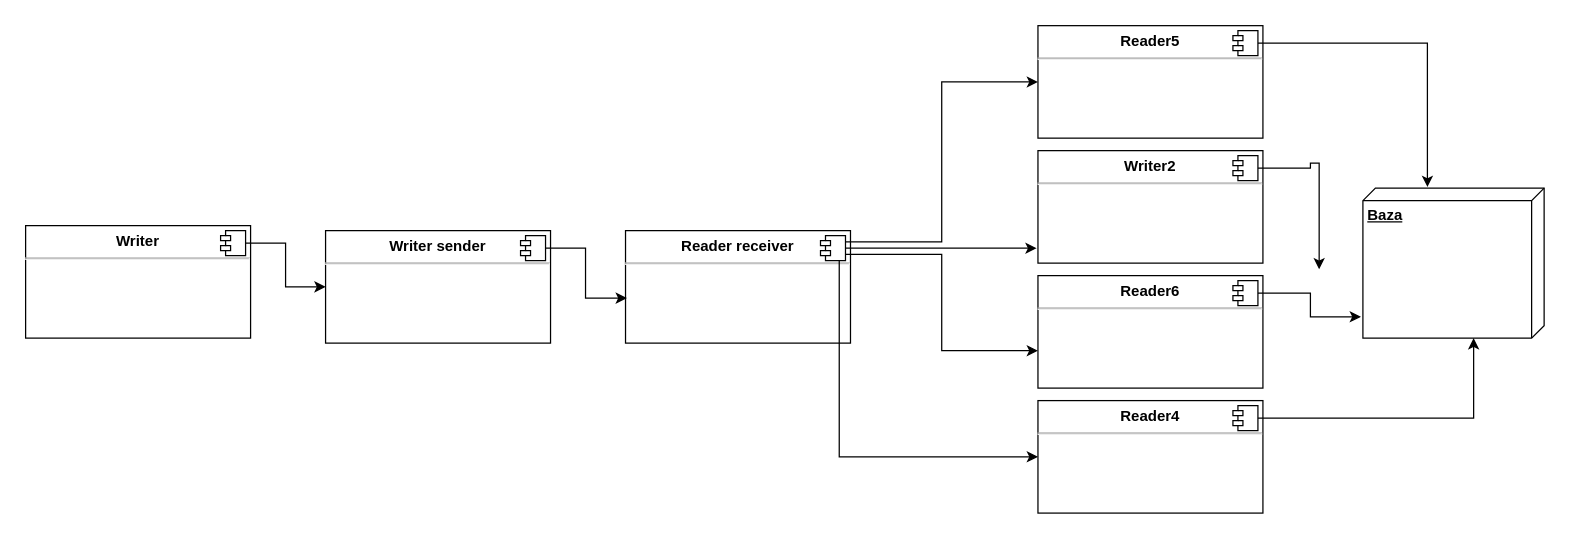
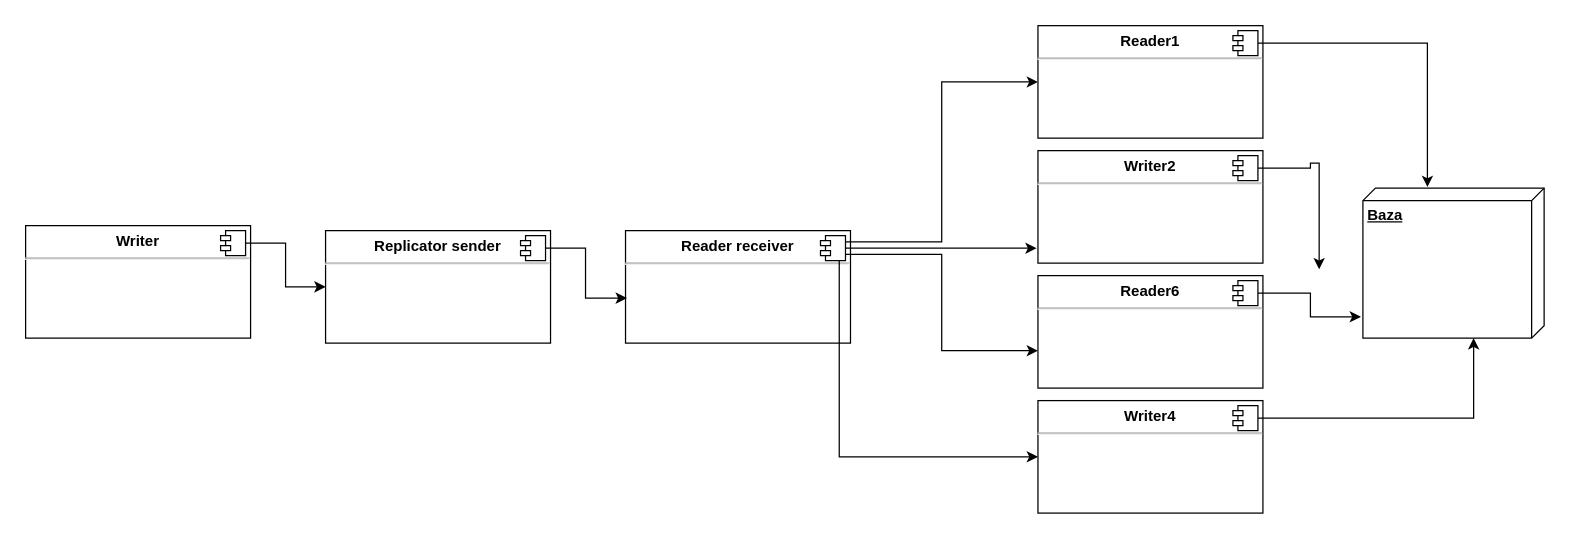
(1068, 26) -> (1068, 26)
(376, 231) -> (391, 231)
(1068, 401) -> (1066, 401)
